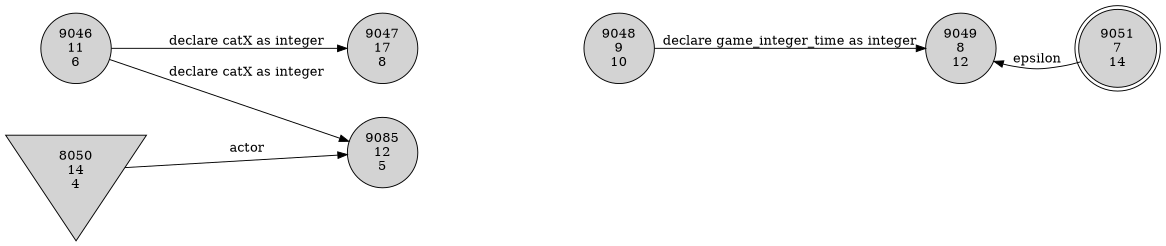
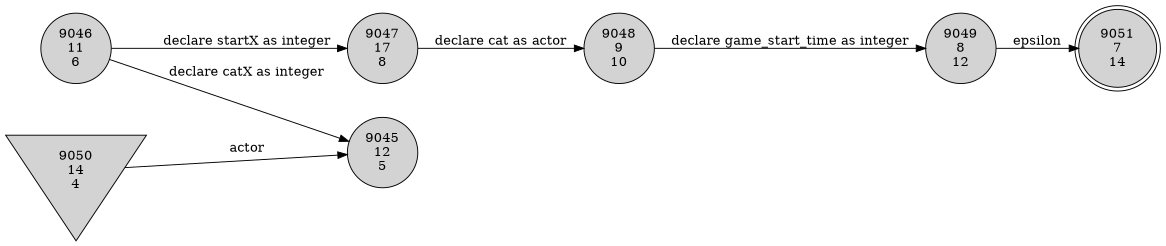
(247, 41) -> (247, 41)
(790, 41) -> (790, 41)
none -> (496, 48)
(1042, 69) -> (1033, 48)
(383, 153) -> (383, 153)
(76, 170) -> (76, 170)
